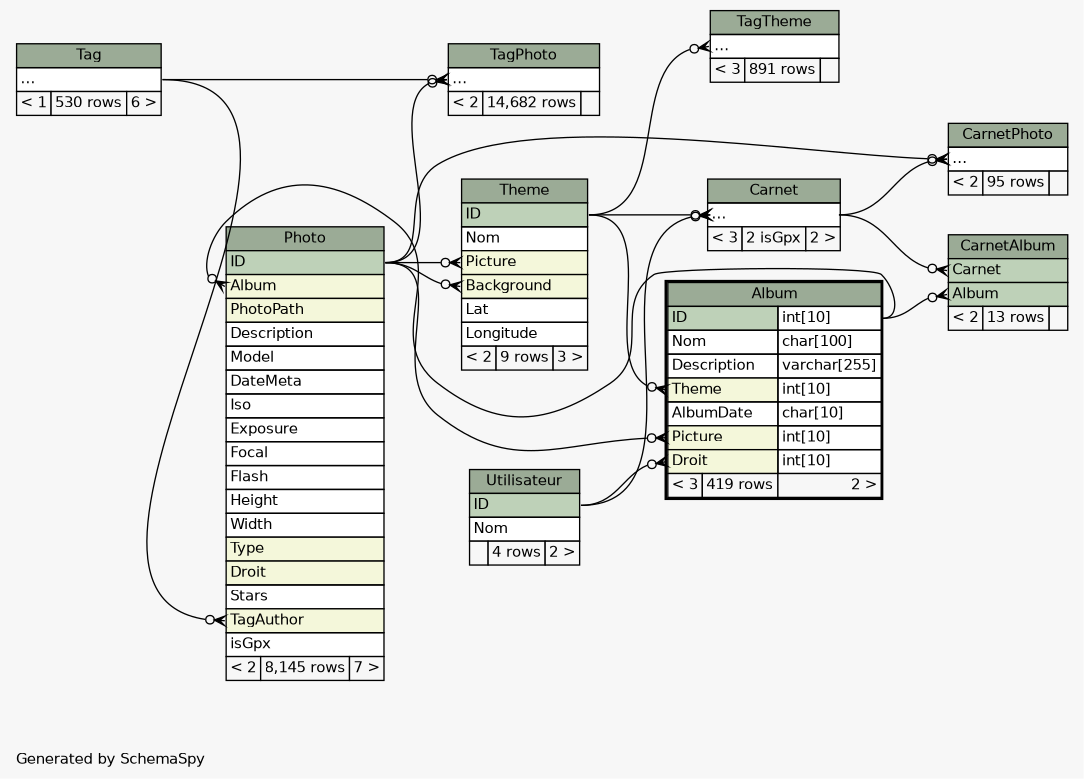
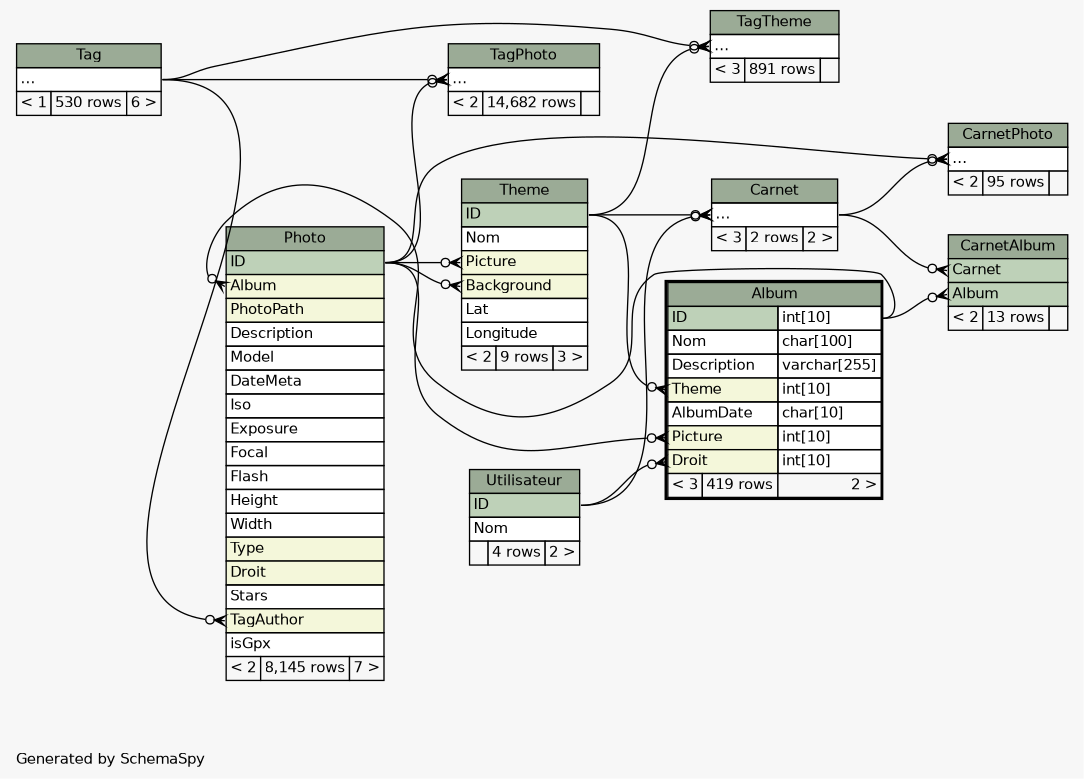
none -> (424, 27)
(774, 238) -> (775, 238)
